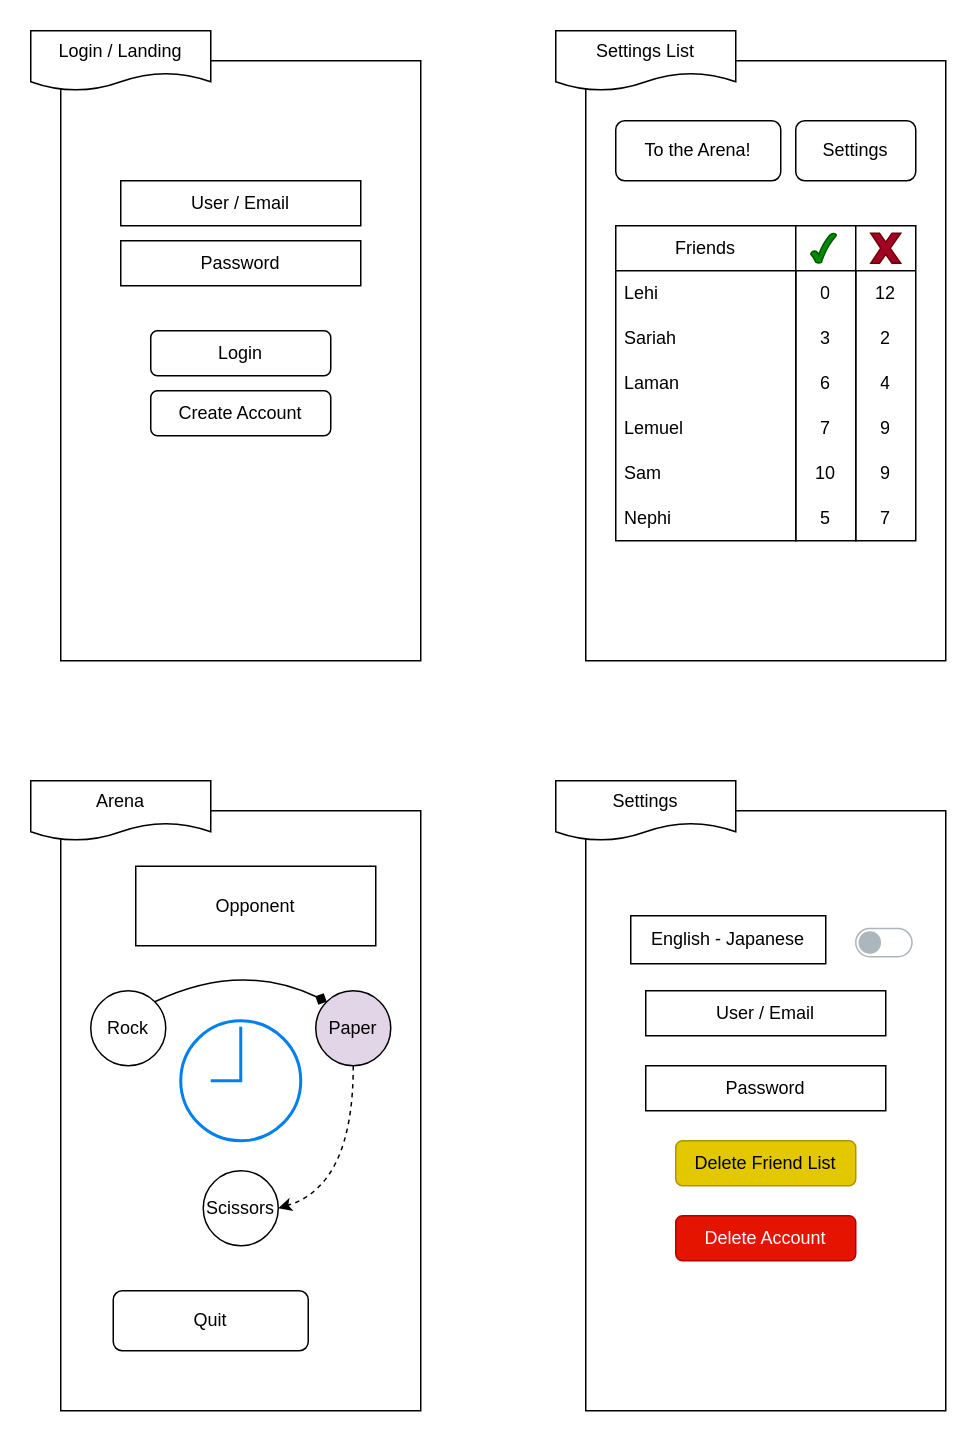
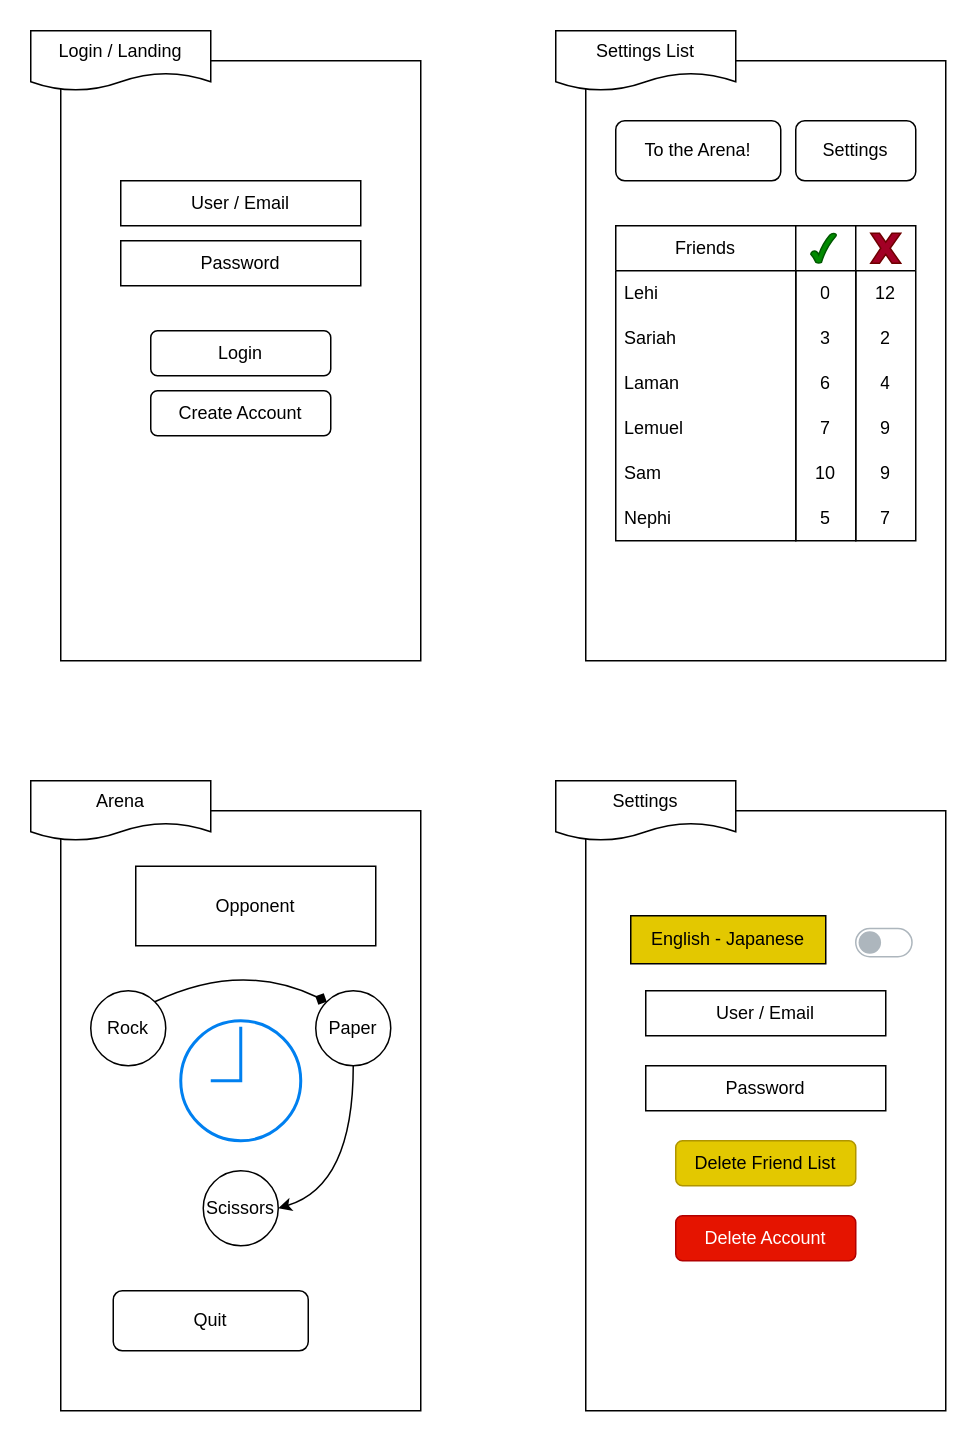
(728, 940) -> (728, 940)
(353, 1028) -> (353, 1028)
(342, 1147) -> (342, 1147)
